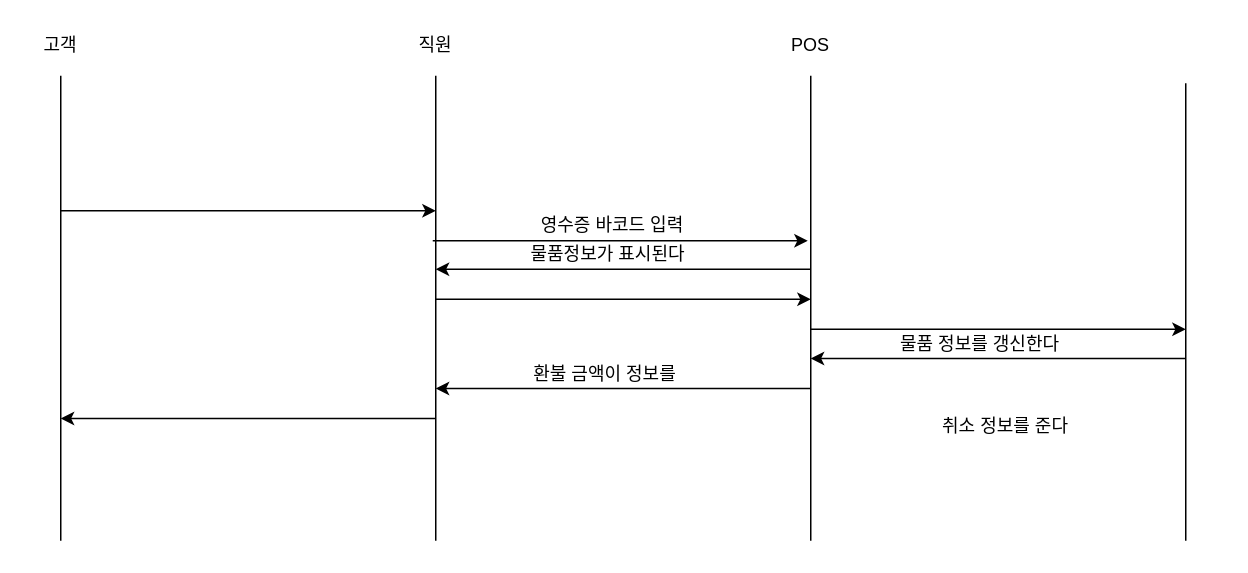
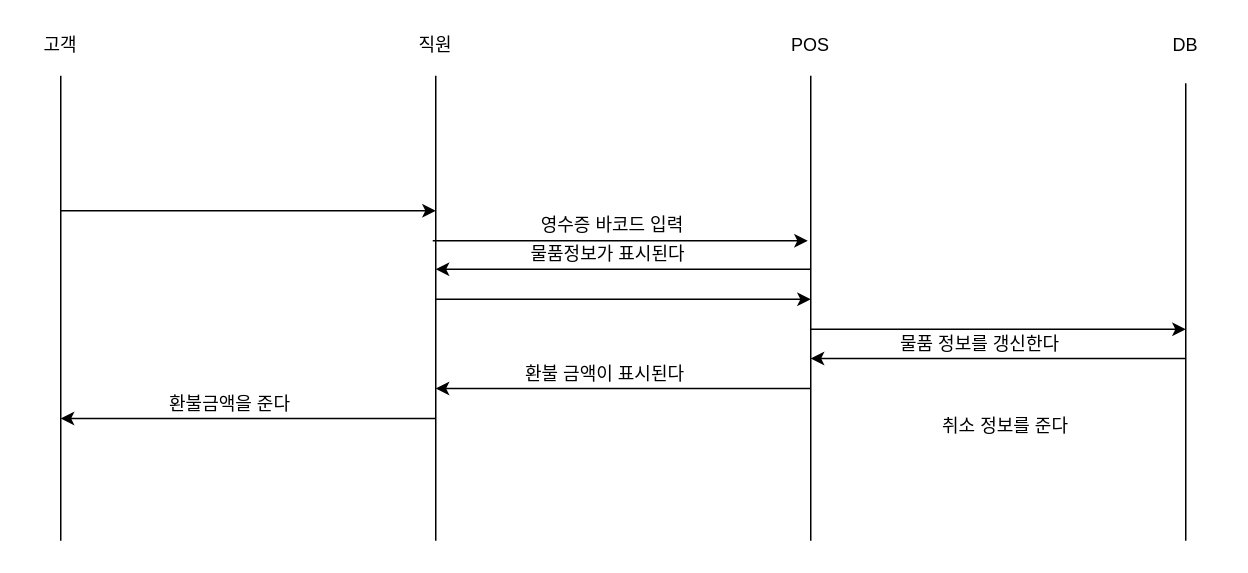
none -> (1186, 46)
(605, 374) -> (605, 374)
none -> (230, 404)
